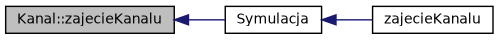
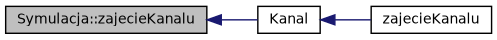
(90, 20) -> (106, 20)
(273, 20) -> (289, 20)
